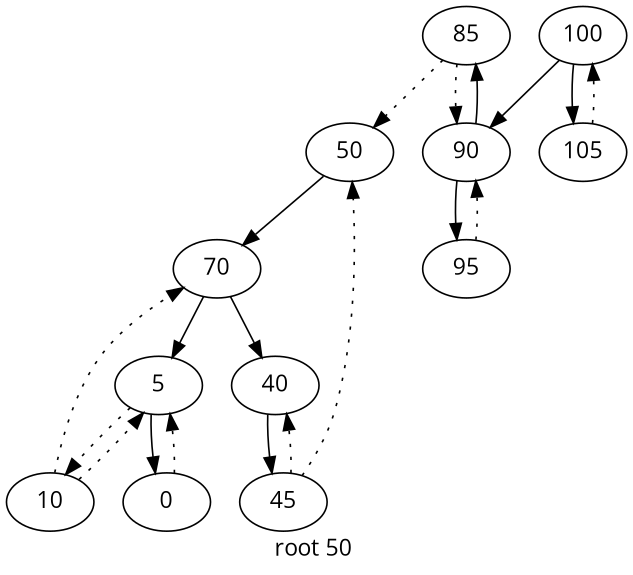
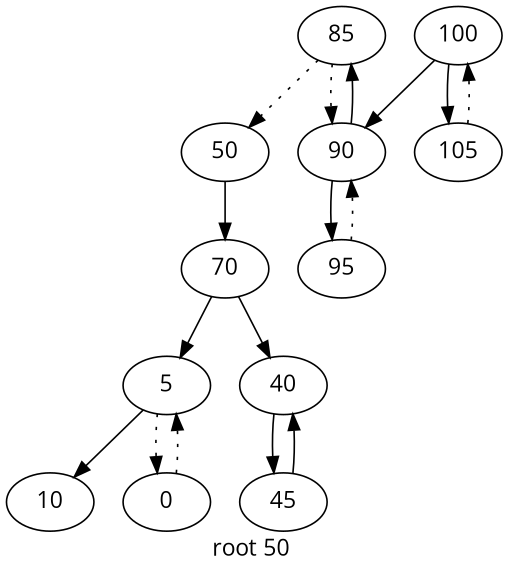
(349, 342) -> none
(91, 370) -> none
(103, 434) -> (114, 438)
(151, 436) -> (156, 435)
(291, 451) -> (294, 452)
(106, 453) -> none
